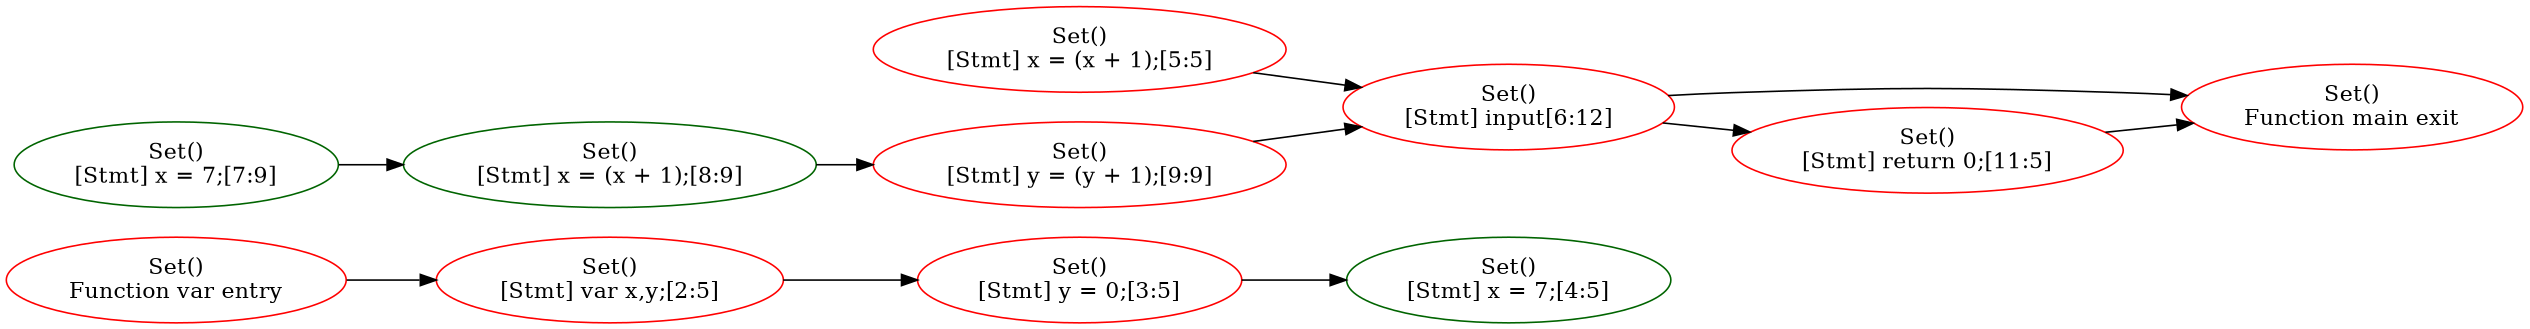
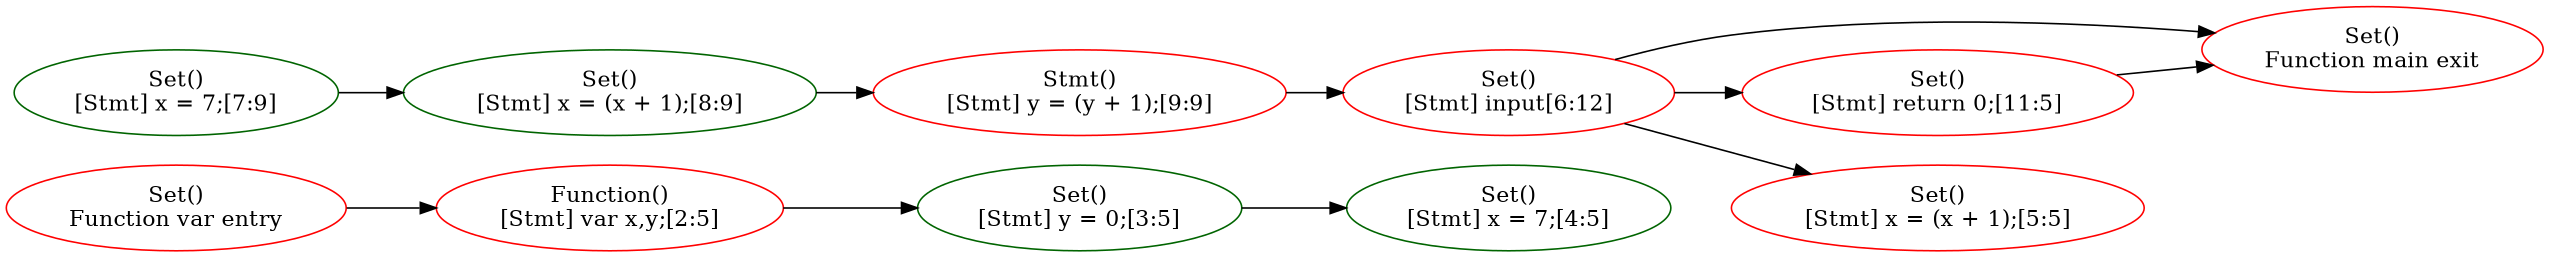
(1299, 79) -> (1709, 147)
(1080, 165) -> (1080, 93)
(610, 280) -> (610, 208)
(1080, 280) -> (1080, 208)
